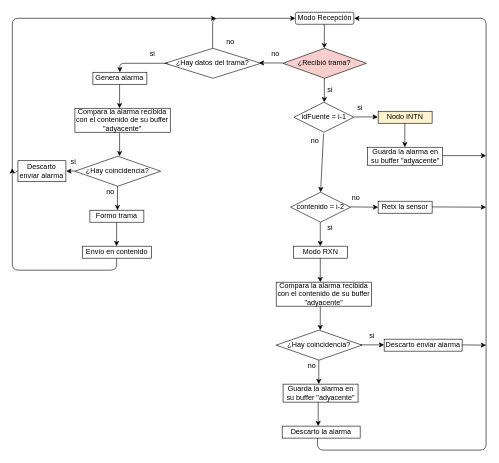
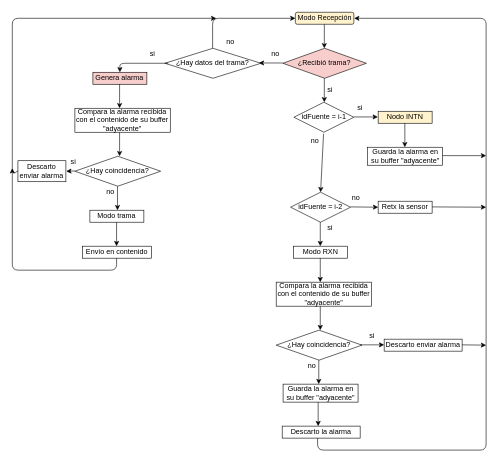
(325, 18) -> (325, 18)
(120, 78) -> (120, 78)
(321, 207) -> (321, 207)
(117, 216) -> (117, 216)
